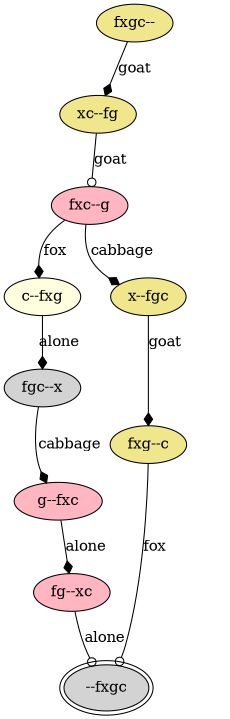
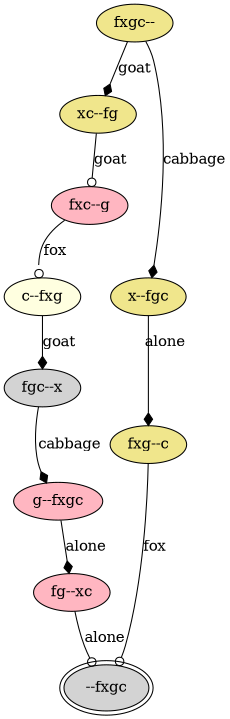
(46, 239) -> (46, 239)
(89, 255) -> (163, 152)
(59, 342) -> (59, 342)
(165, 342) -> (165, 342)
(58, 501) -> (58, 501)
